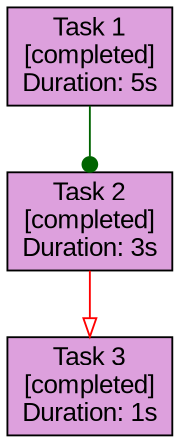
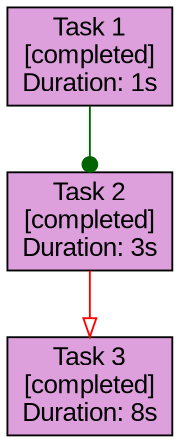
(90, 57) -> (90, 57)
(90, 386) -> (90, 386)
